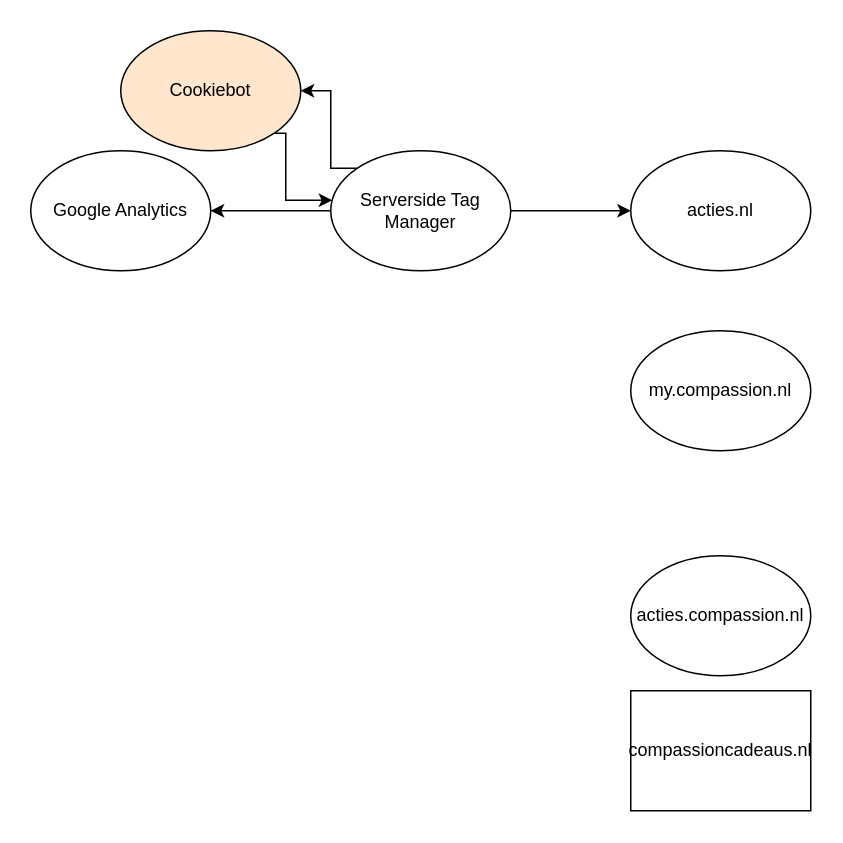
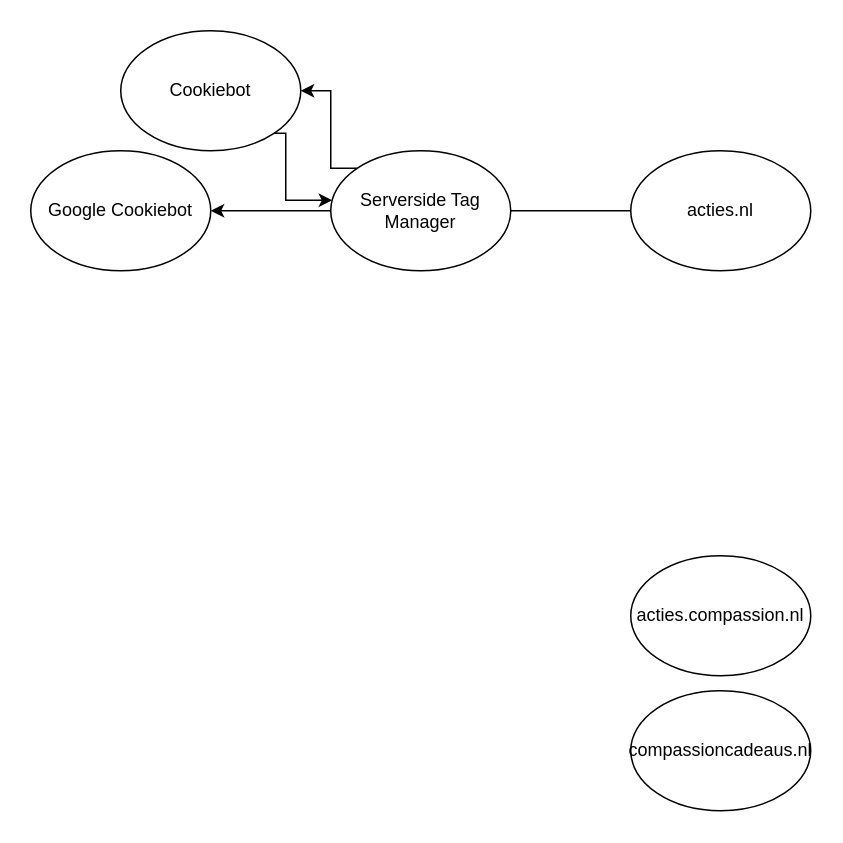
(211, 91) -> (211, 91)
(121, 211) -> (121, 211)
(619, 211) -> (623, 211)
(721, 391) -> none
(721, 751) -> (721, 751)
